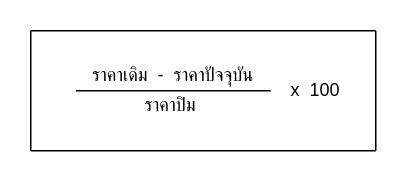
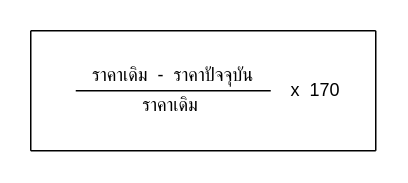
(316, 91) -> (316, 91)
(173, 106) -> (173, 106)
